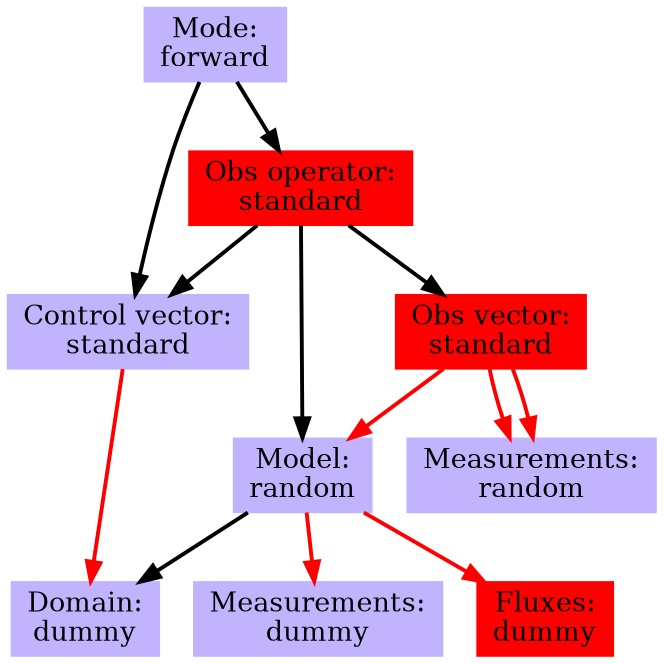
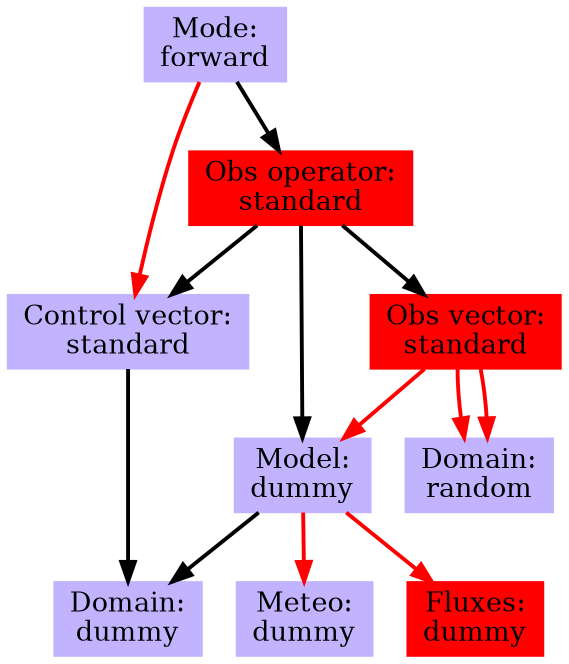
(165, 177) -> (165, 177)
(108, 465) -> (128, 465)
(303, 475) -> (303, 475)
(532, 475) -> (479, 475)
(318, 619) -> (305, 619)
